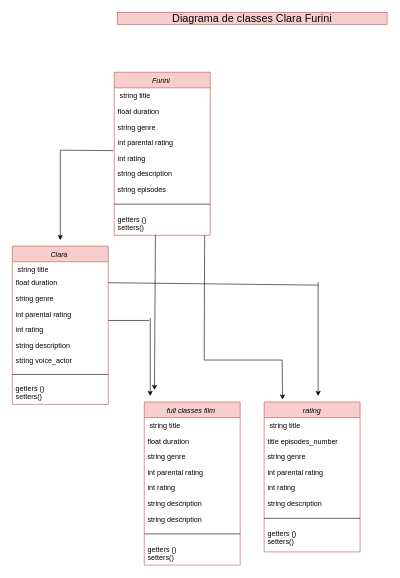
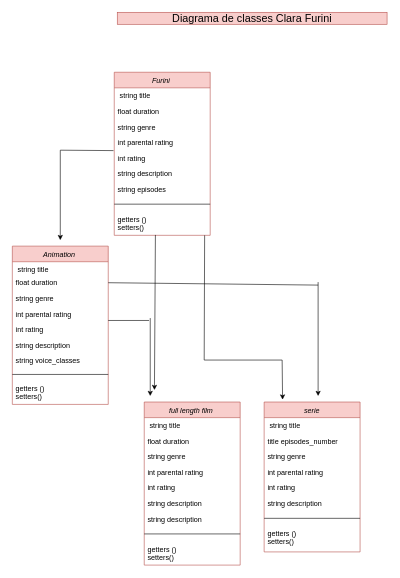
(60, 254) -> (60, 254)
(49, 361) -> (52, 361)
(192, 410) -> (192, 410)
(312, 410) -> (312, 410)
